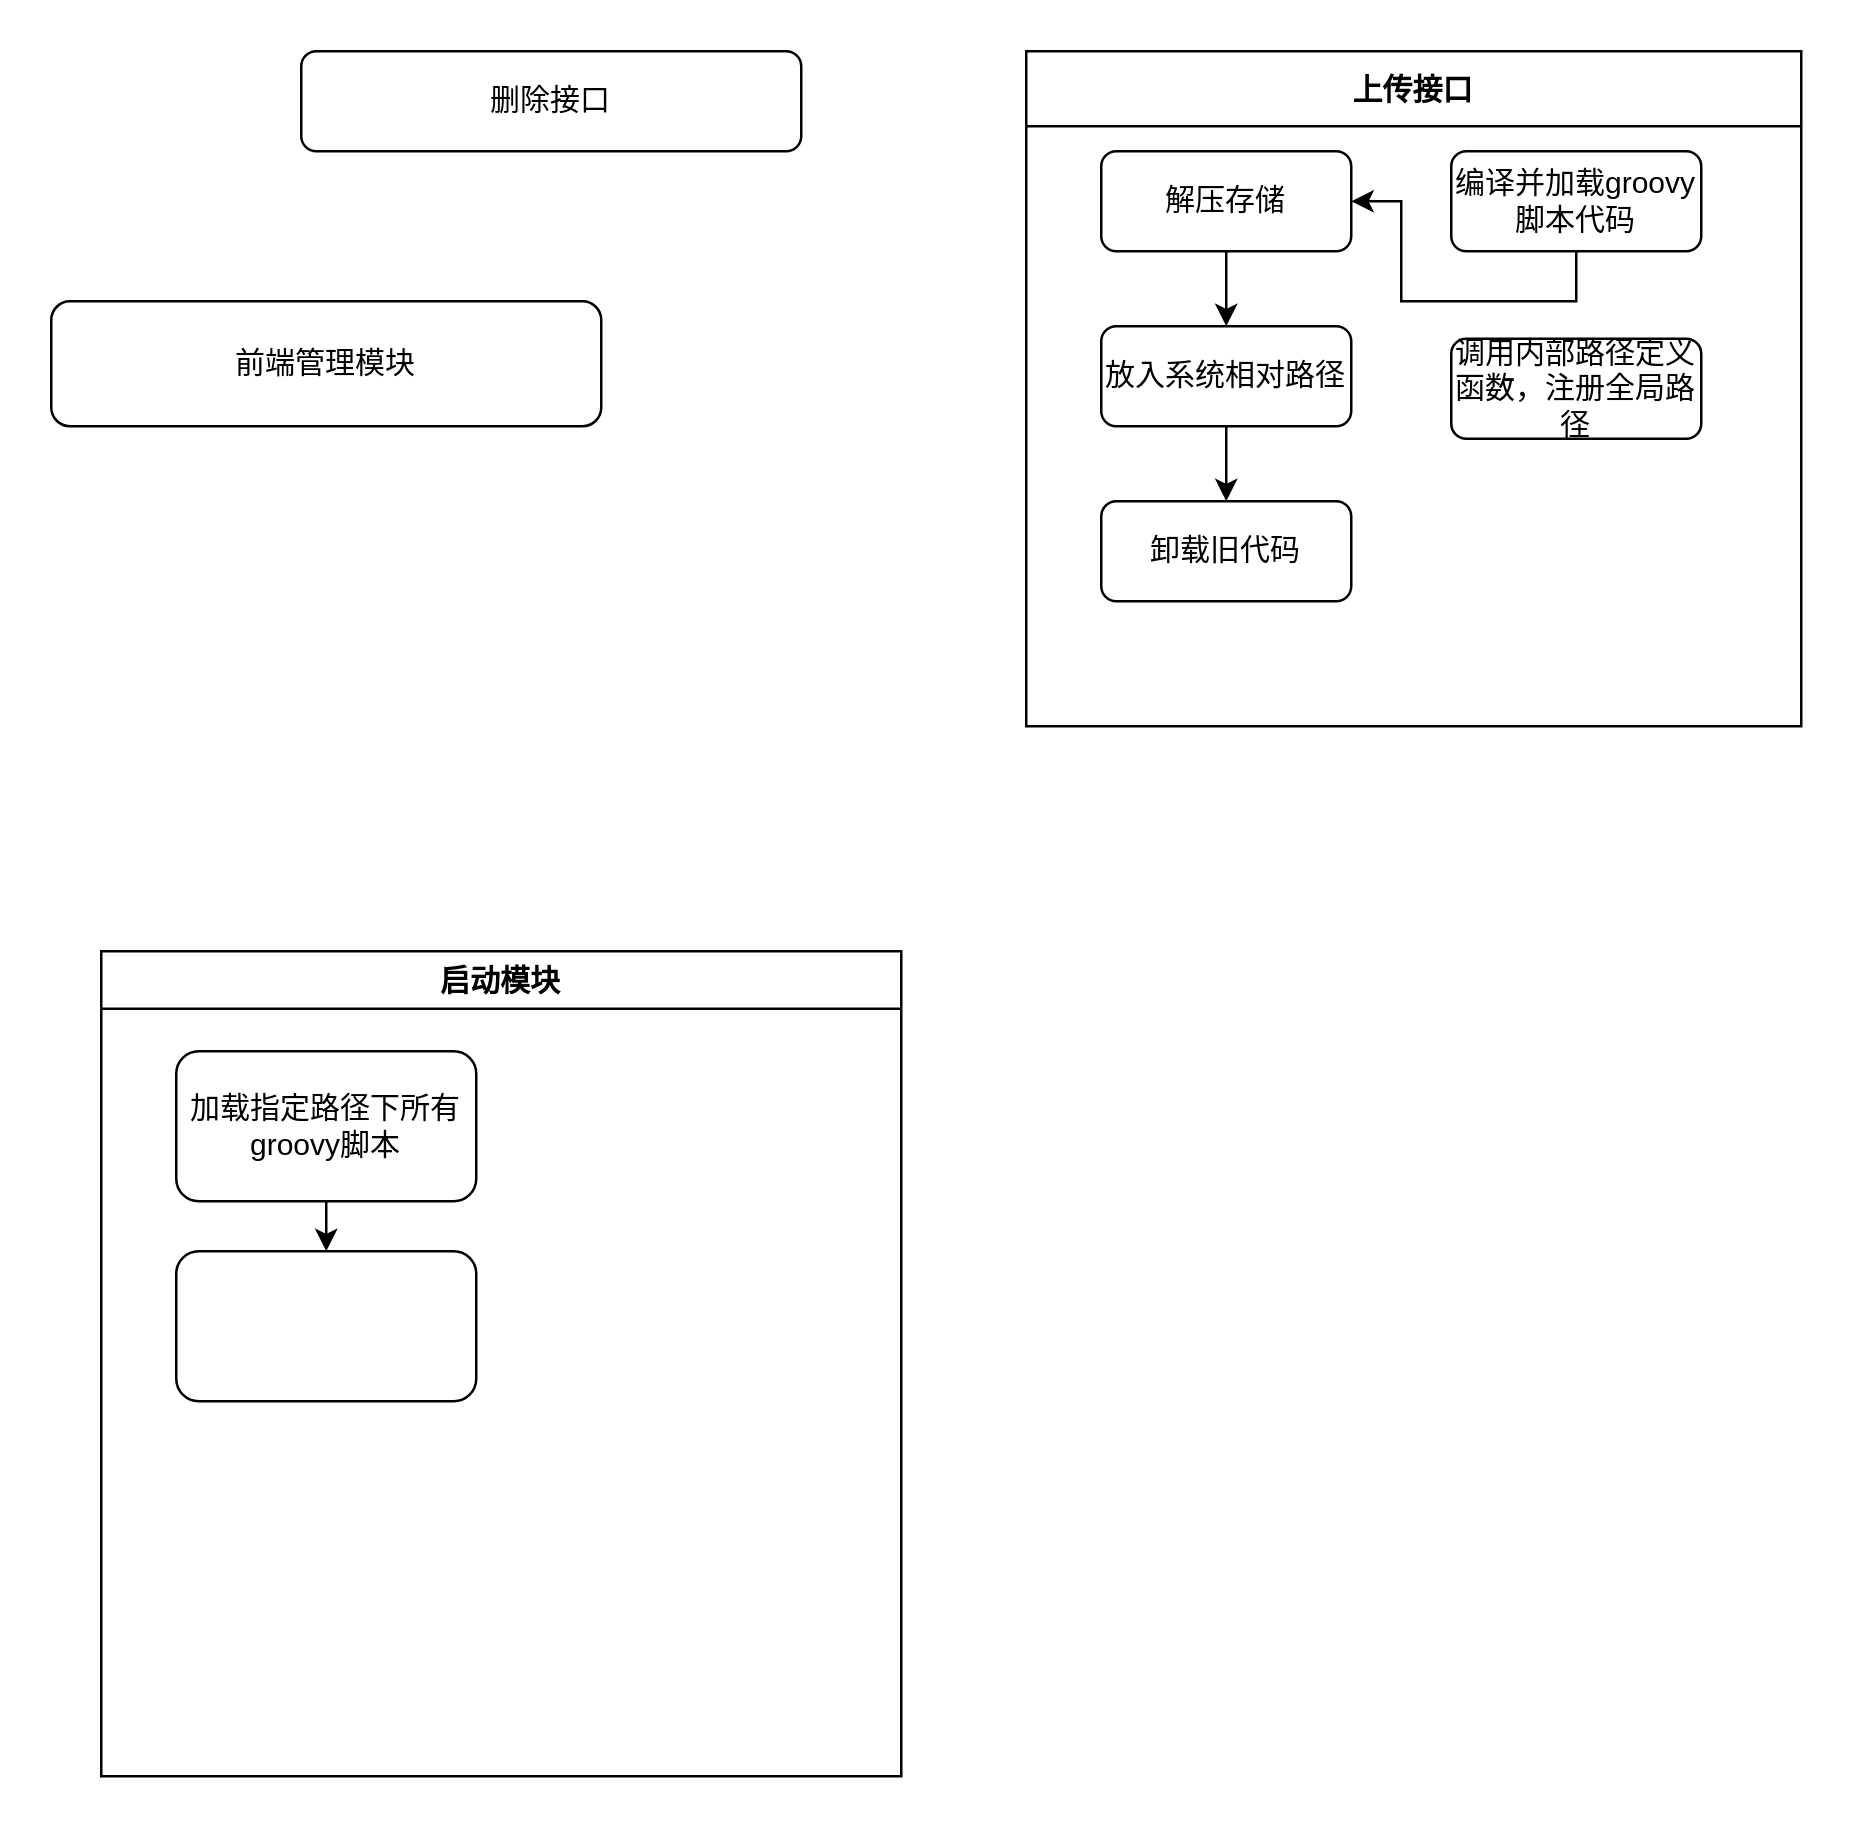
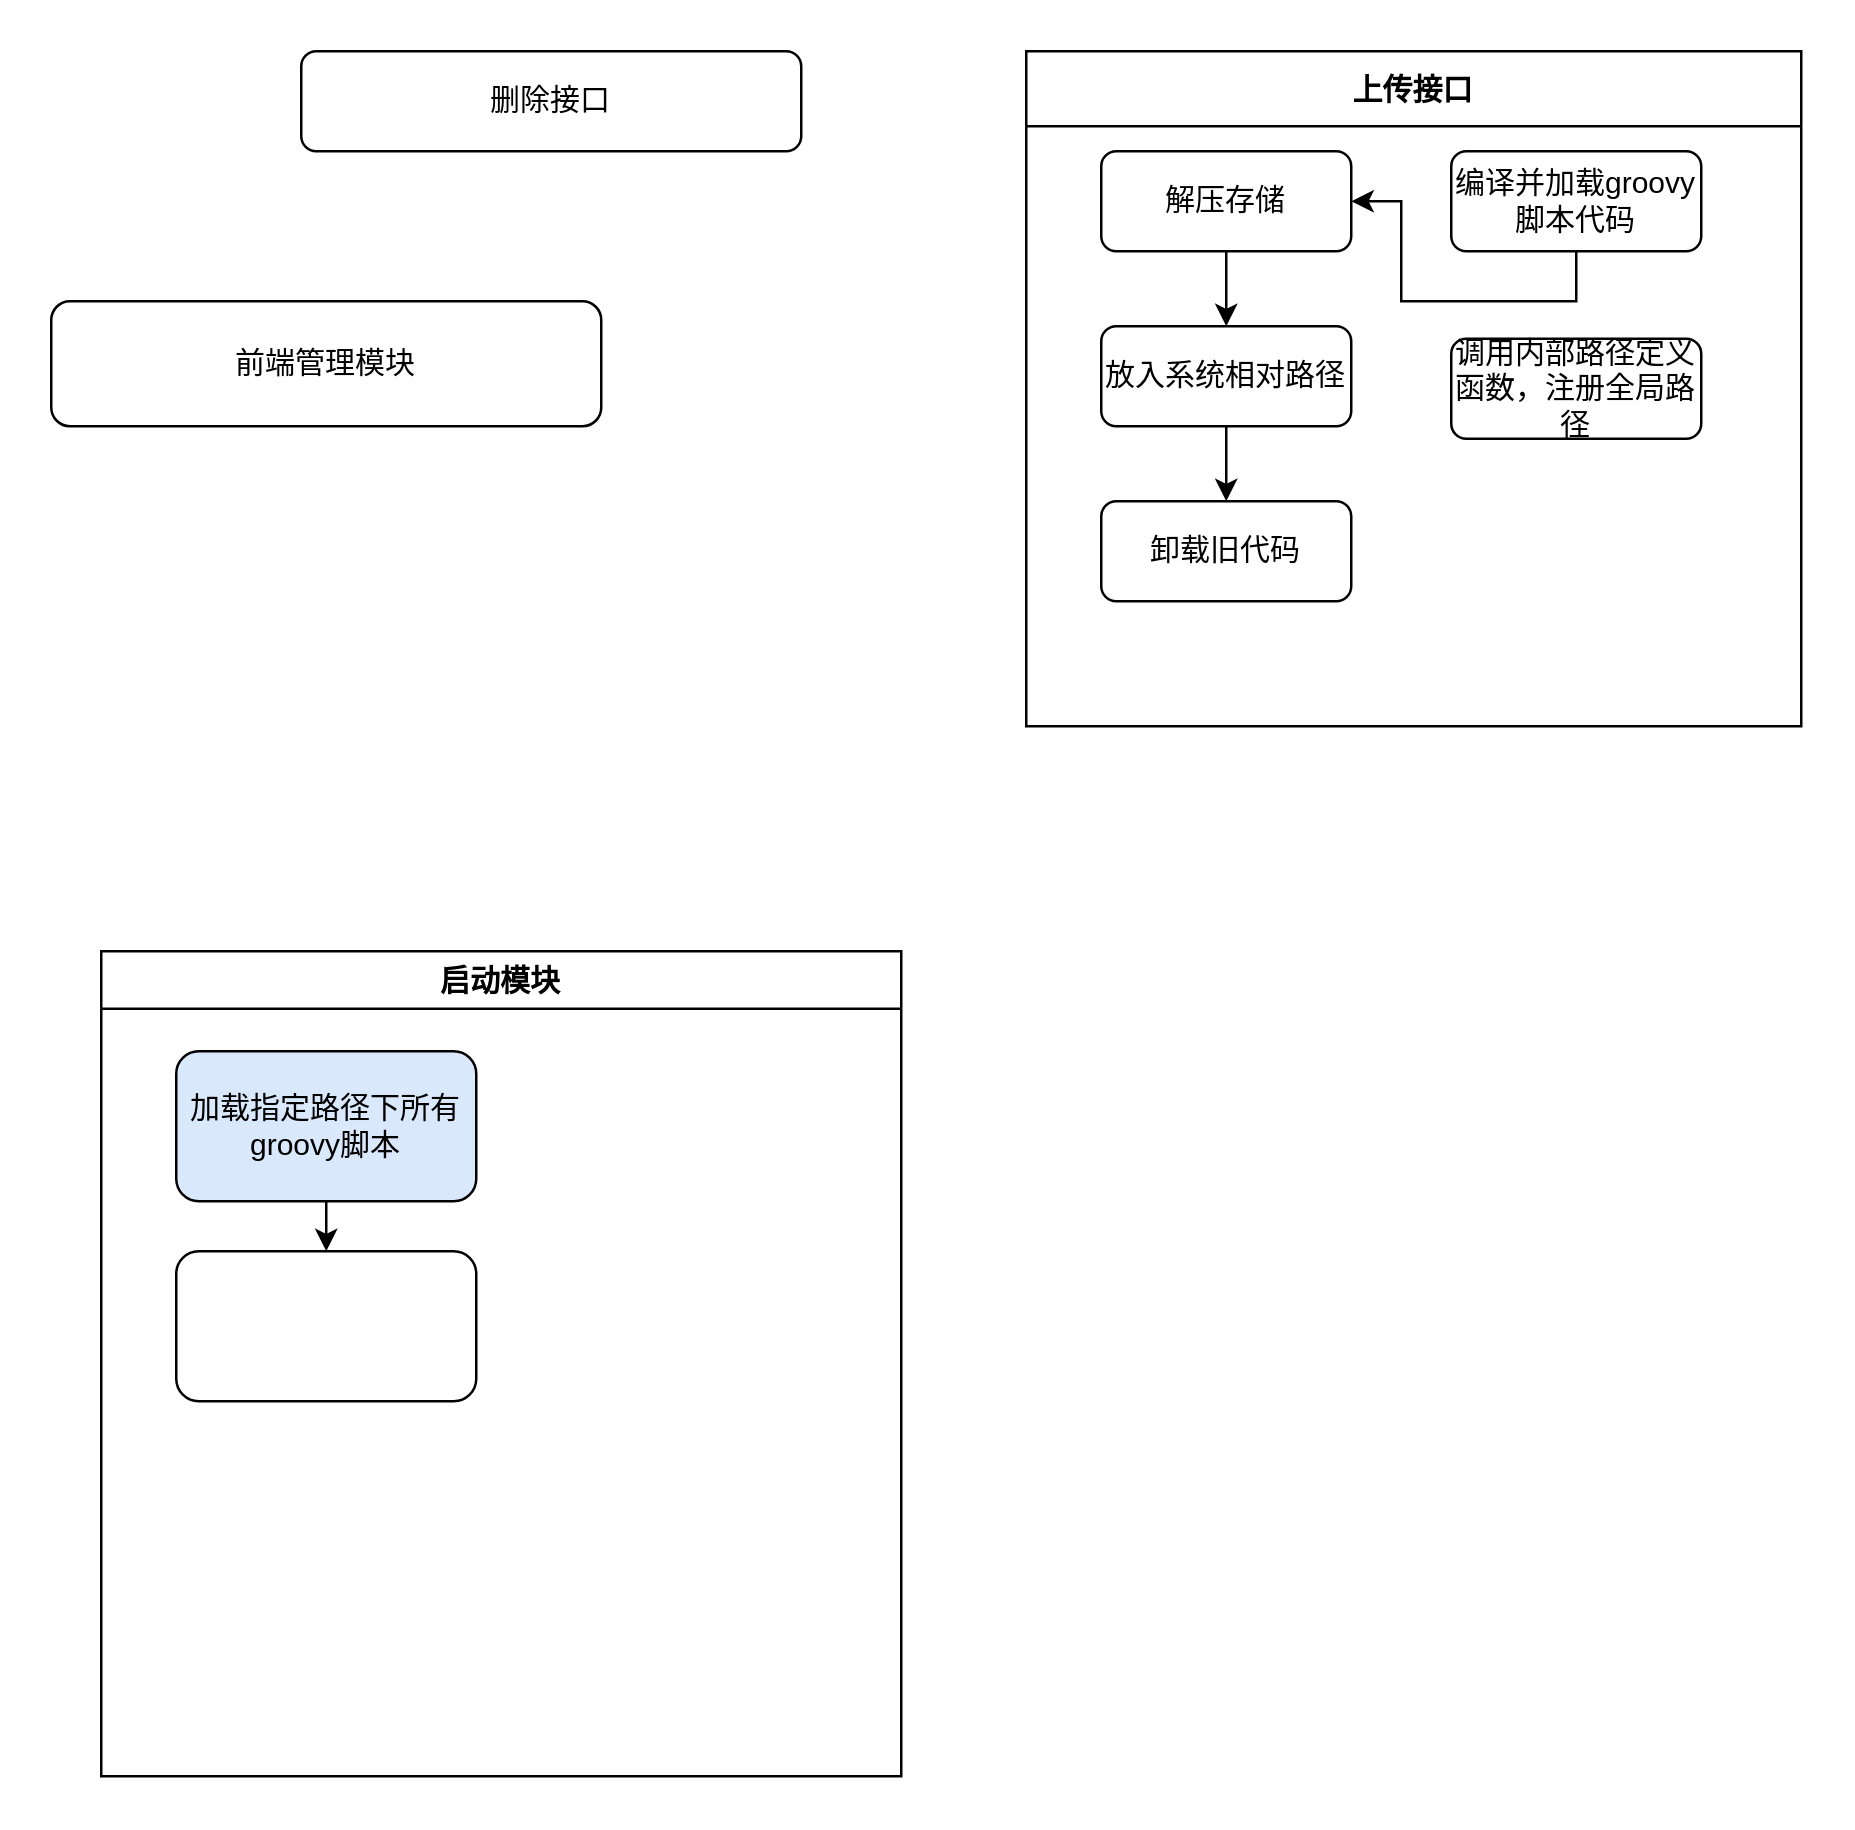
(326, 1126) -> (326, 1126)
